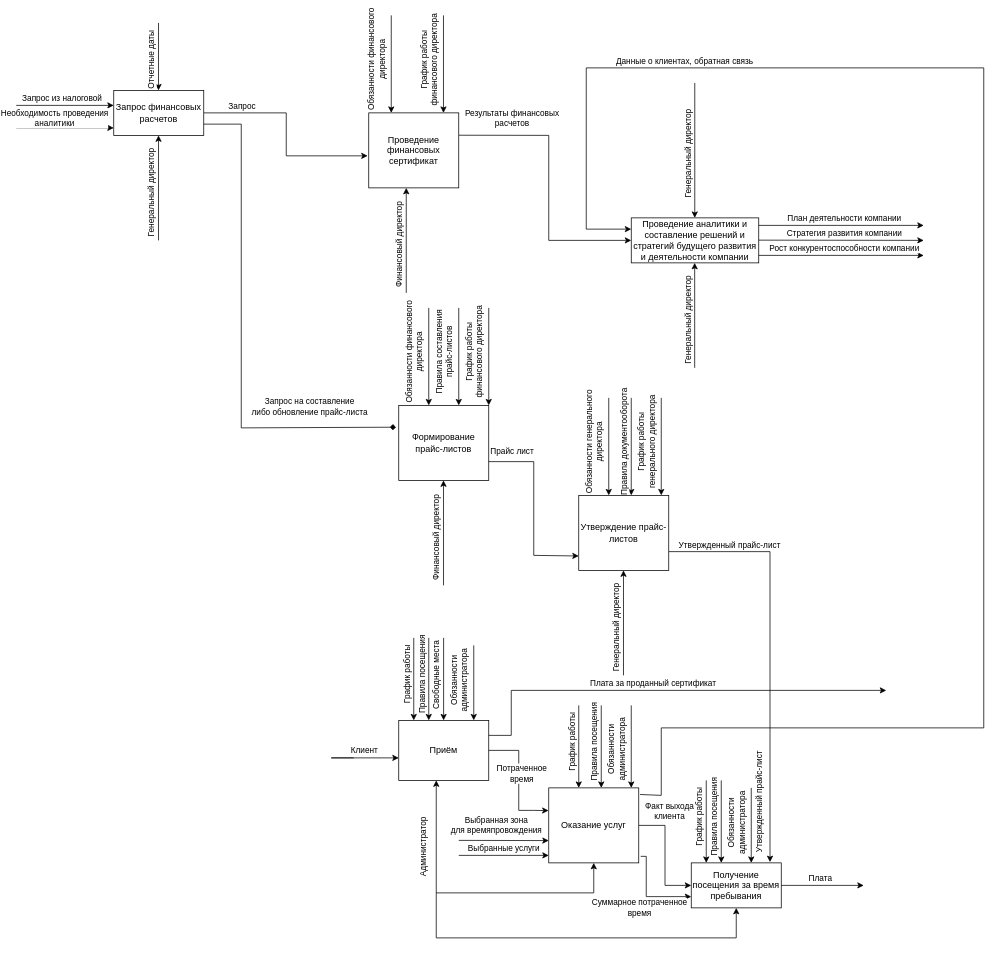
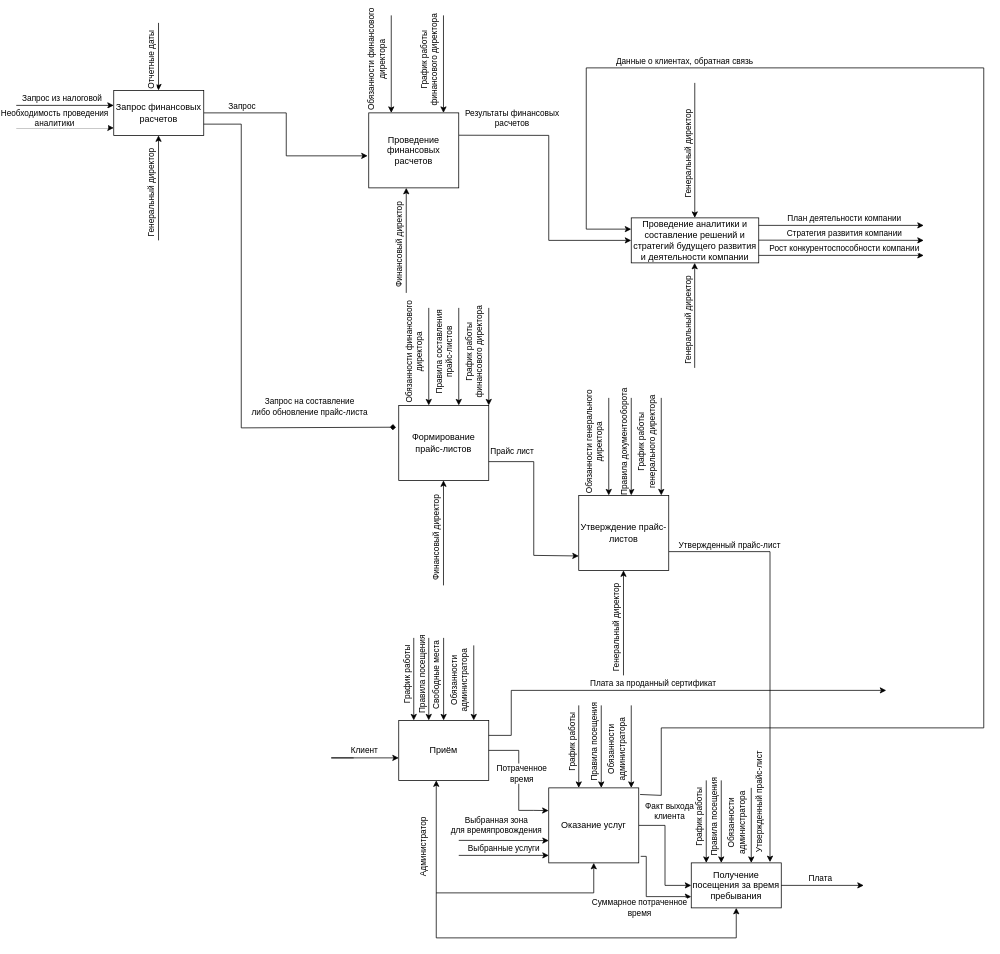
(414, 150) -> (414, 150)
